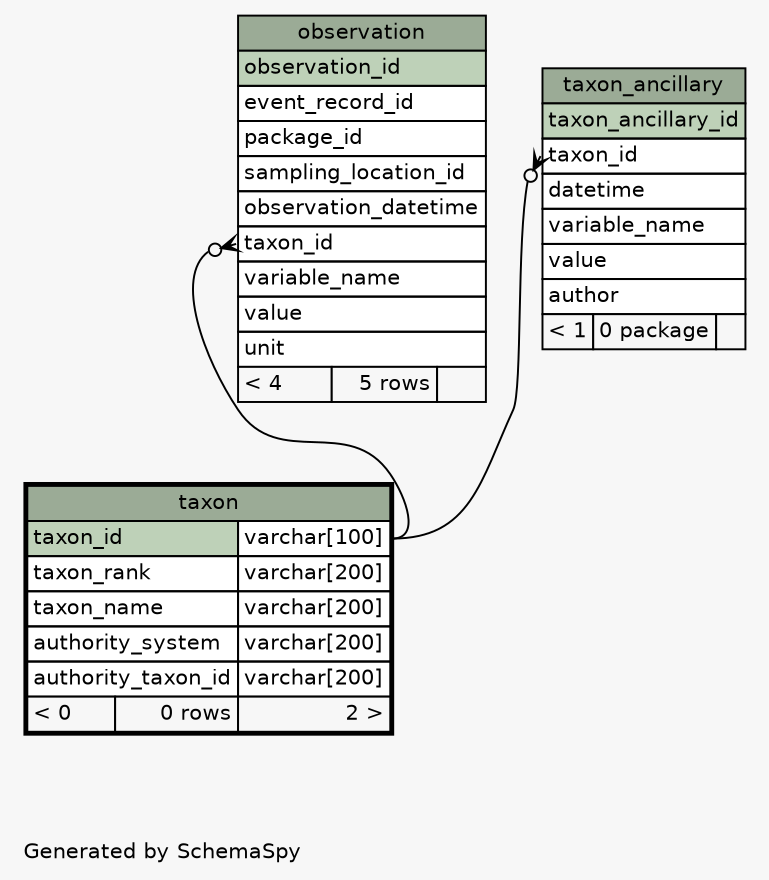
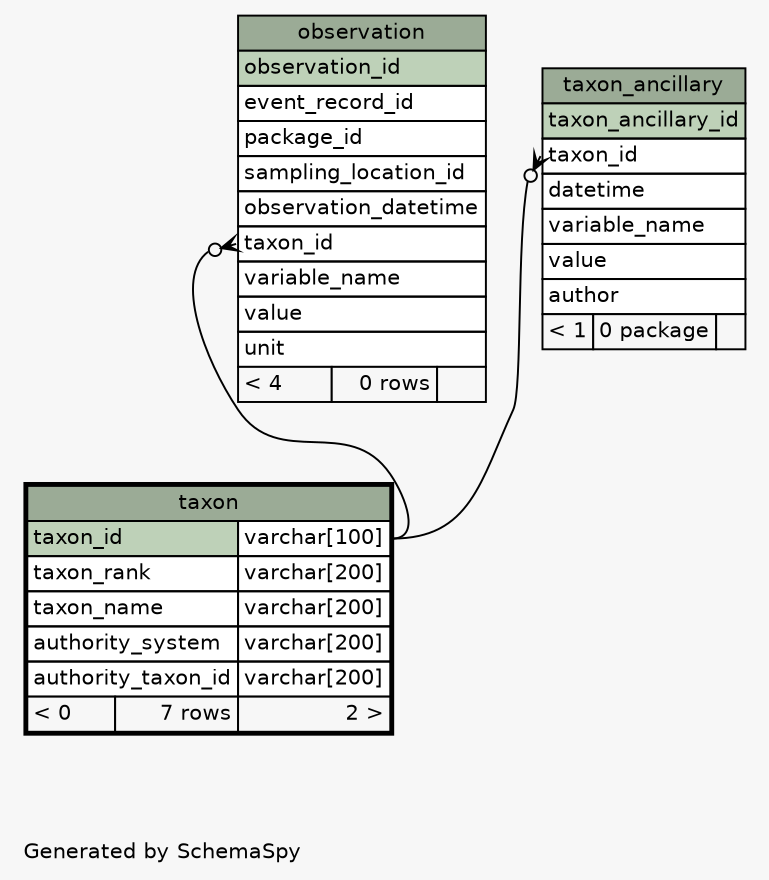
(395, 383) -> (395, 383)
(196, 713) -> (196, 713)
